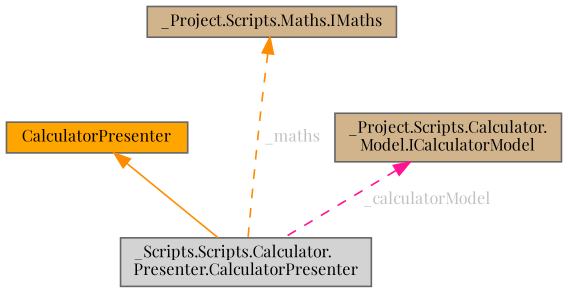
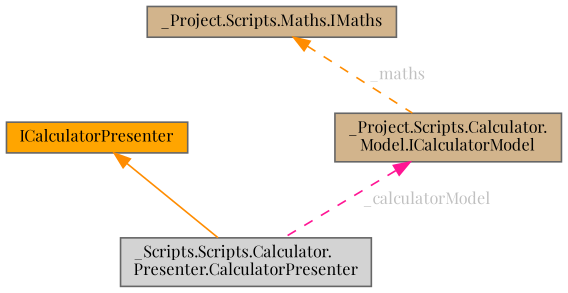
(97, 138) -> (97, 138)
(257, 145) -> (360, 80)
